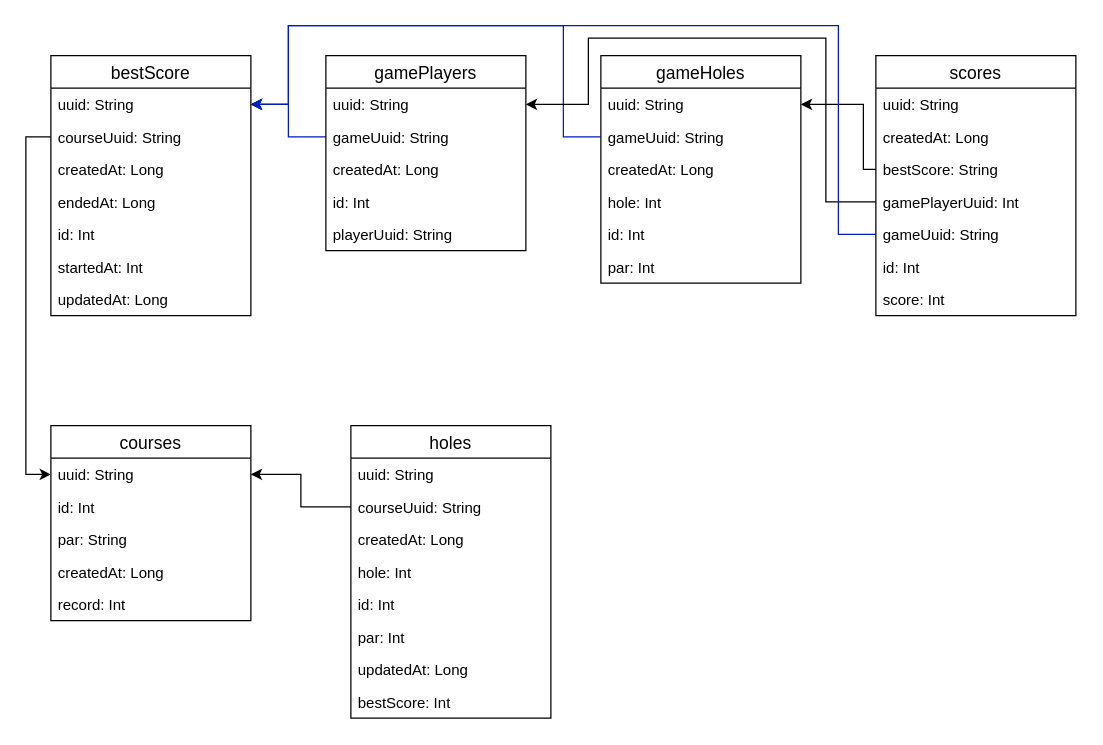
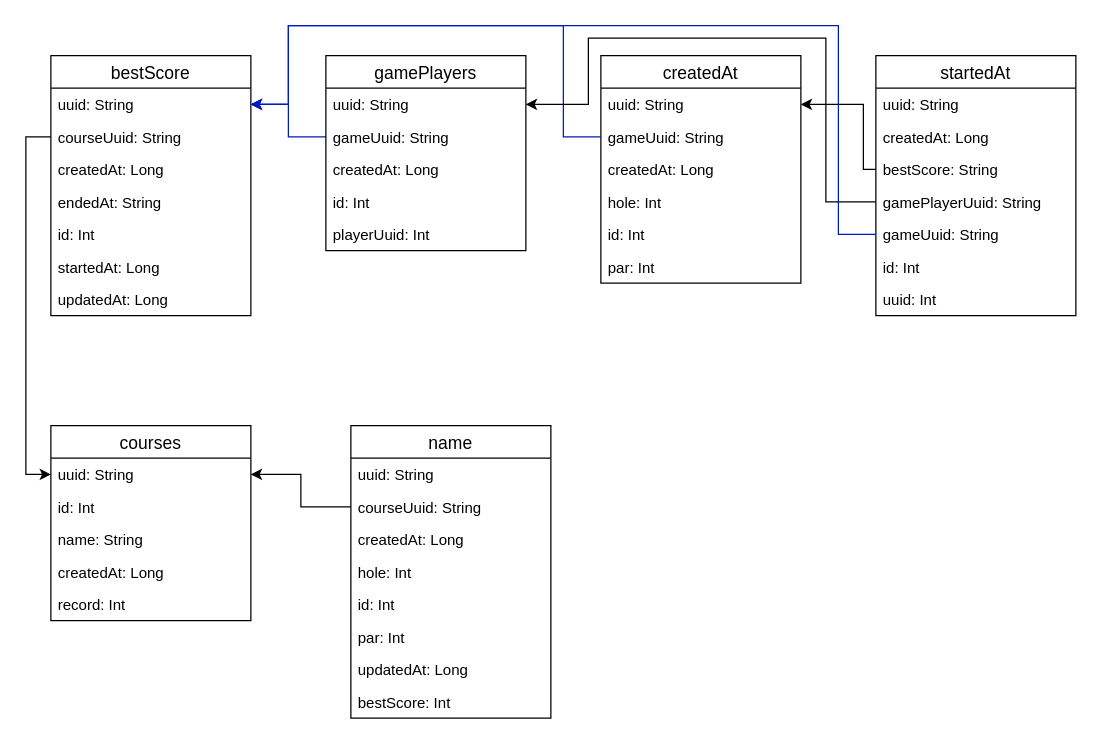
(700, 73) -> (700, 73)
(975, 73) -> (975, 73)
(108, 203) -> (115, 203)
(955, 203) -> (965, 203)
(398, 235) -> (388, 235)
(112, 268) -> (117, 268)
(921, 300) -> (914, 300)
(450, 443) -> (450, 443)
(98, 540) -> (102, 540)
